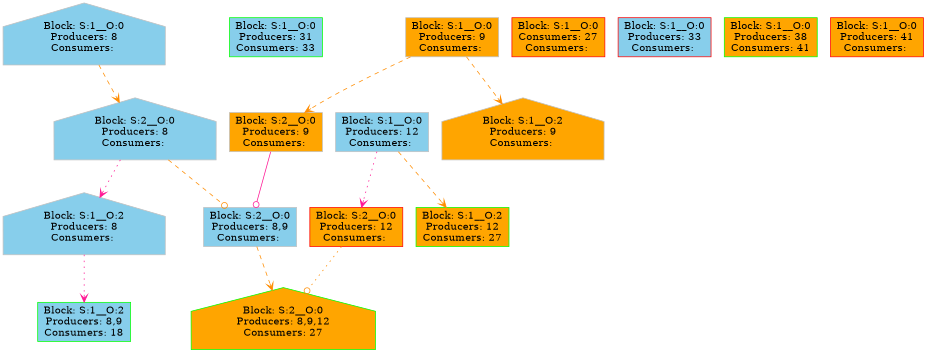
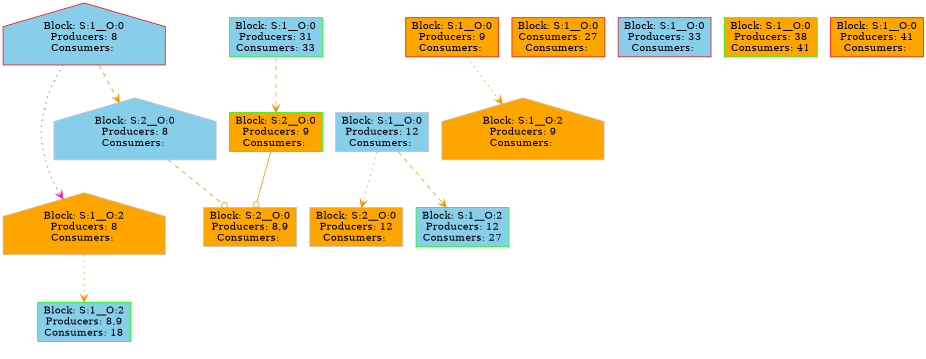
(84, 37) -> (84, 37)
(452, 37) -> (452, 37)
(482, 77) -> (482, 77)
(360, 81) -> (276, 81)
(276, 132) -> (276, 132)
(112, 175) -> (41, 128)
(370, 176) -> (370, 176)
(264, 177) -> (264, 177)
(84, 227) -> (84, 227)
(250, 227) -> (250, 227)
(356, 227) -> (356, 227)
(463, 227) -> (463, 227)
(84, 275) -> (84, 275)
(283, 322) -> none
